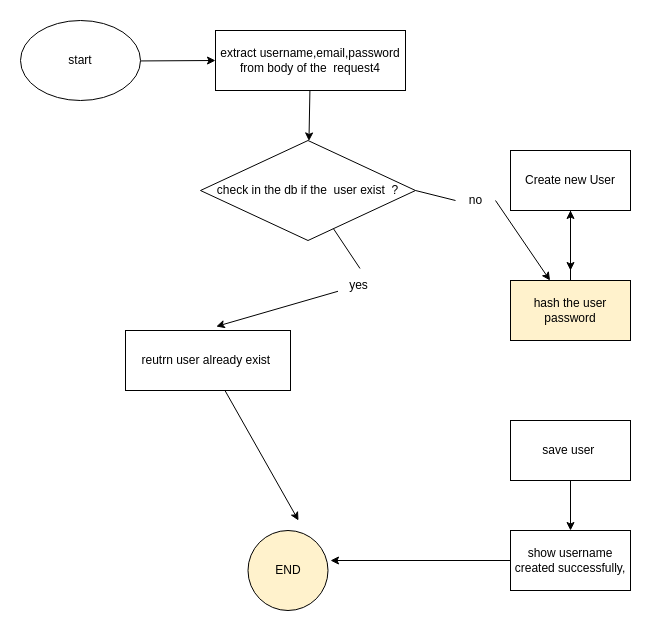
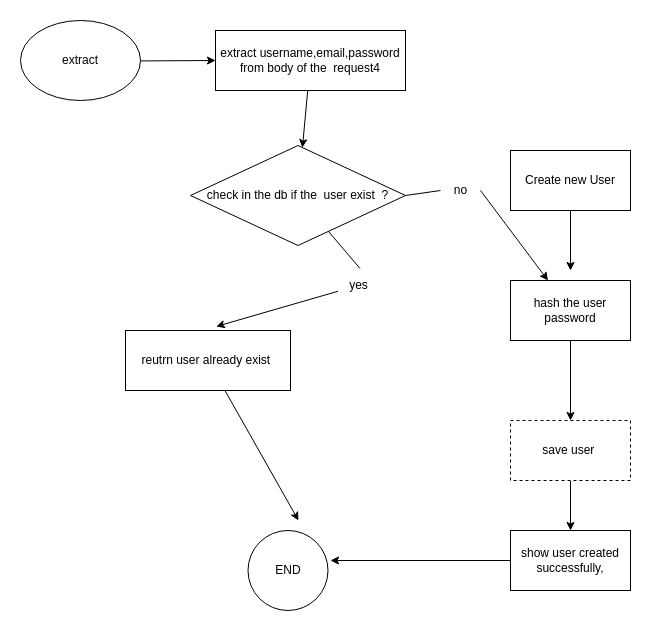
(81, 61) -> (81, 61)
(308, 191) -> (298, 196)
(476, 201) -> (461, 191)
(571, 274) -> (571, 377)
(571, 311) -> (571, 311)
(571, 451) -> (571, 451)
(571, 561) -> (571, 561)
(288, 571) -> (288, 571)
